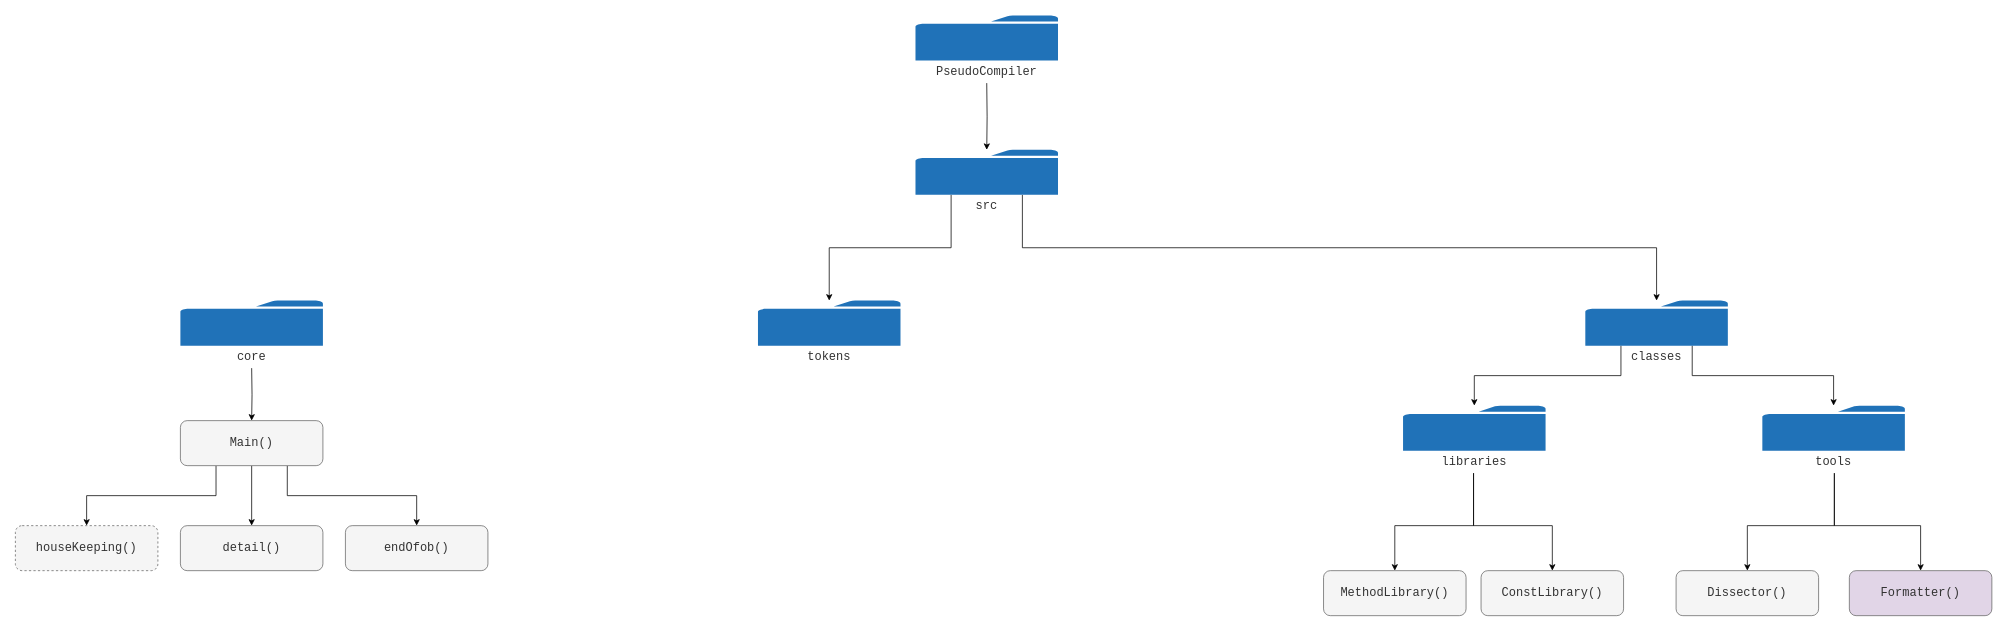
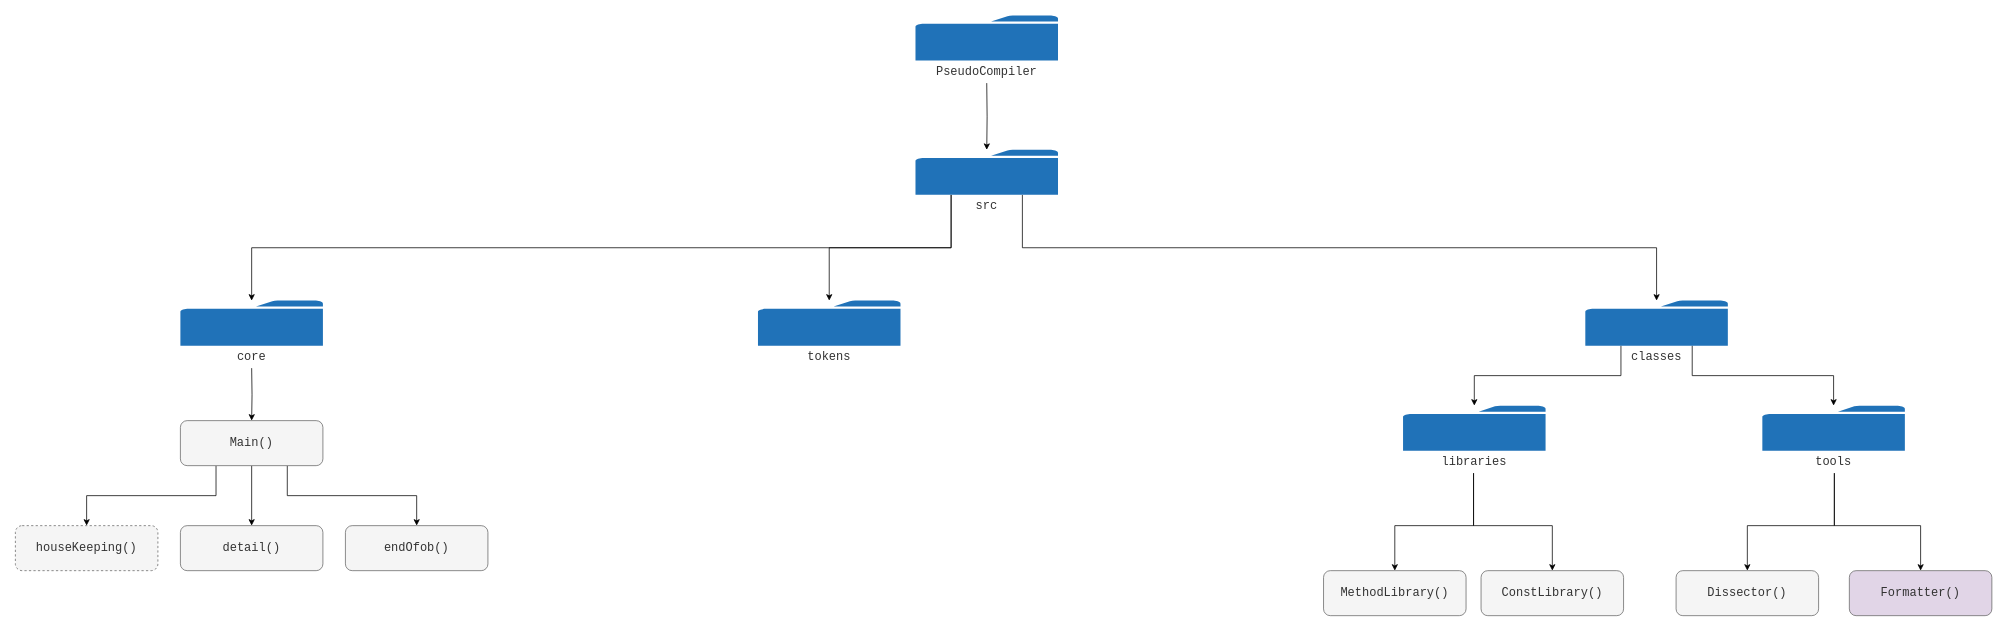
none -> (516, 248)
